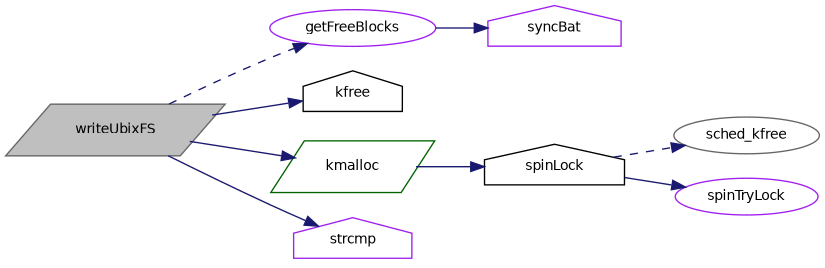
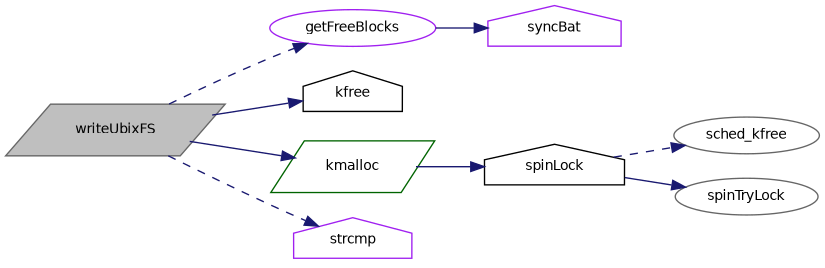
(237, 189) -> (237, 189)
(747, 197) -> (747, 197)
